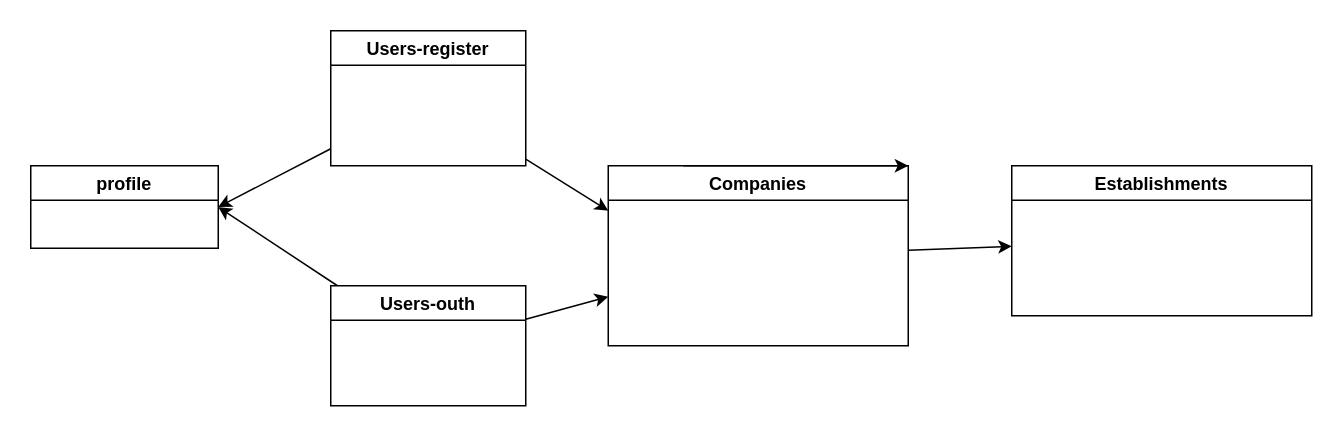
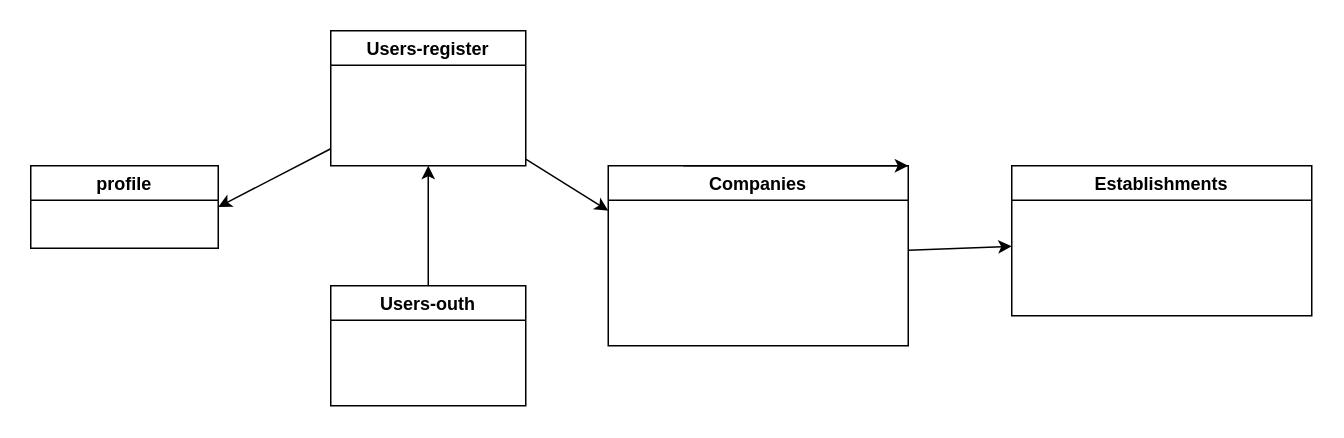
(282, 249) -> none
(562, 309) -> (428, 231)
